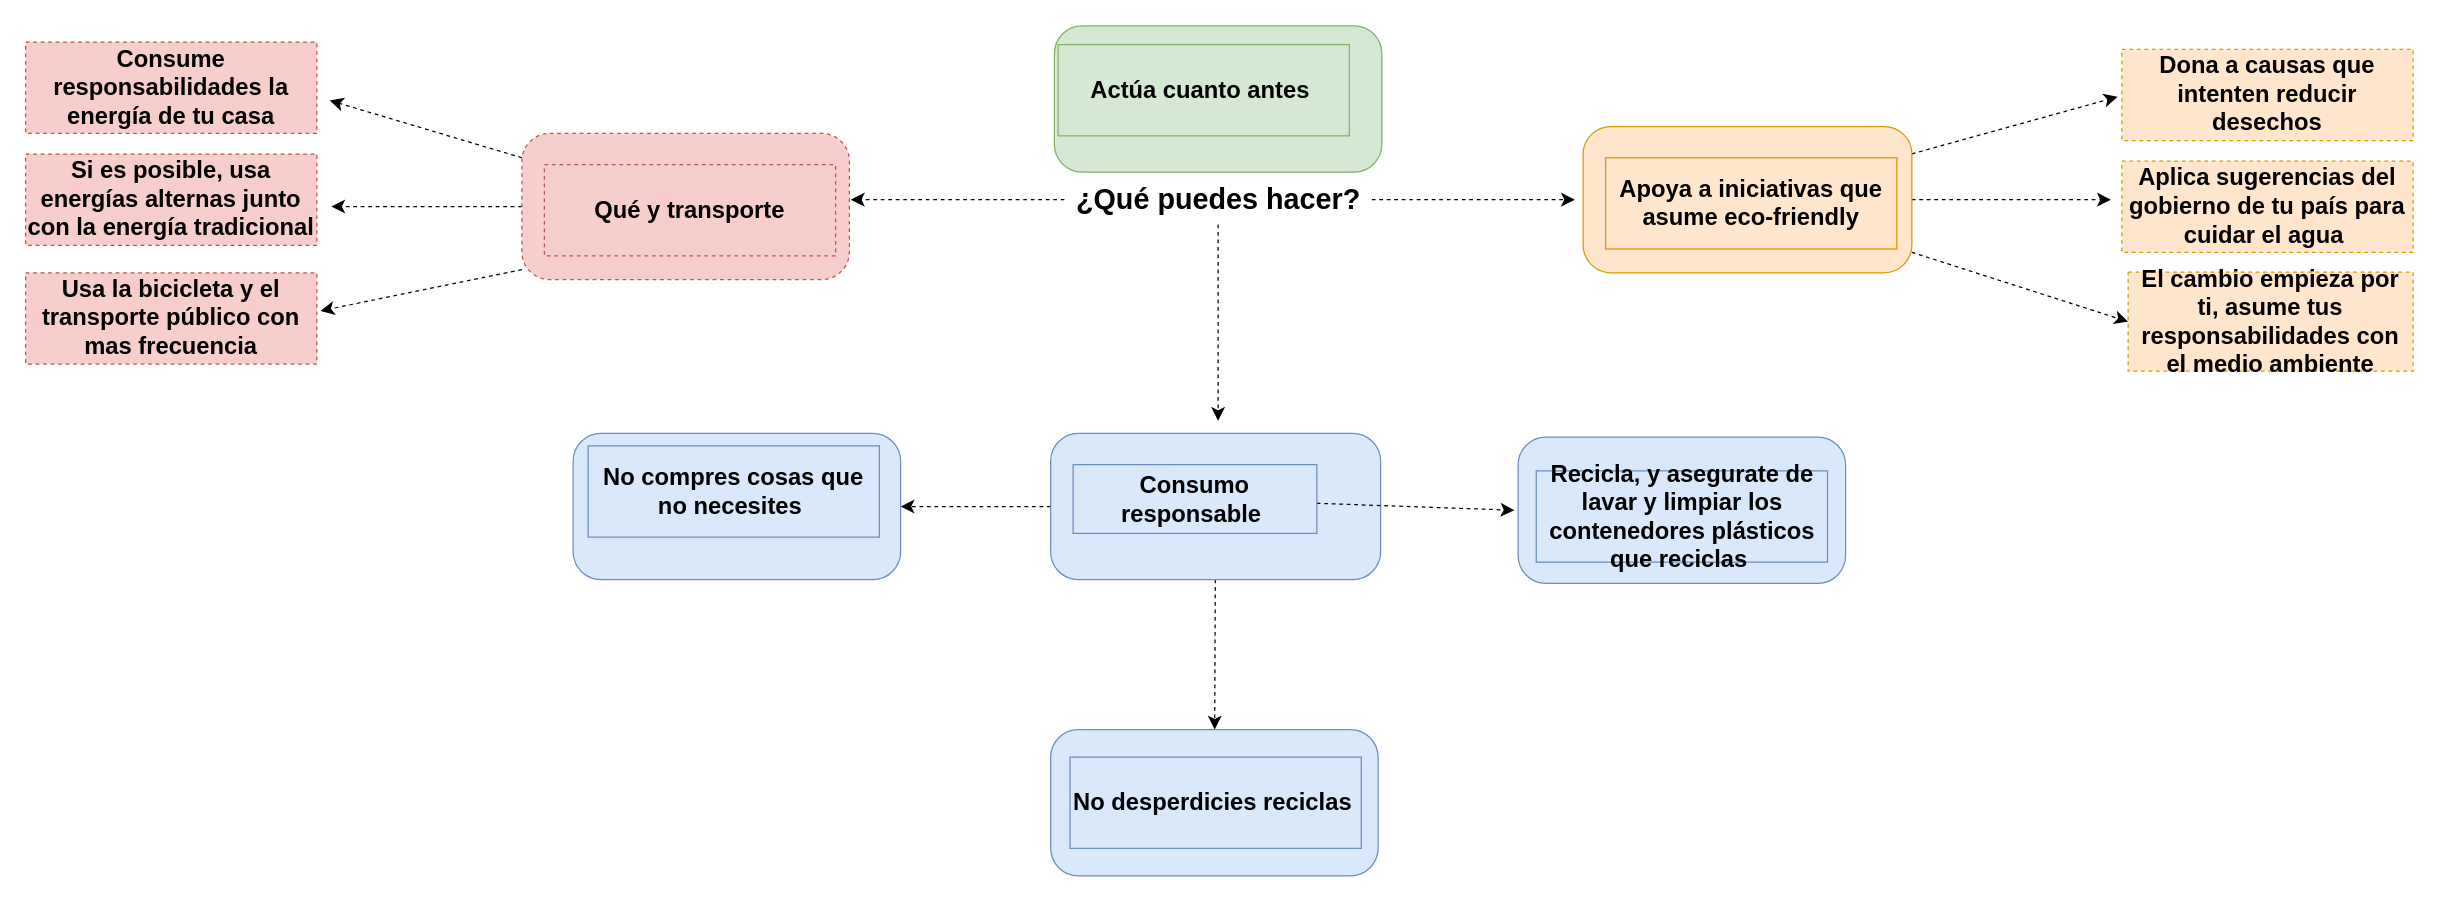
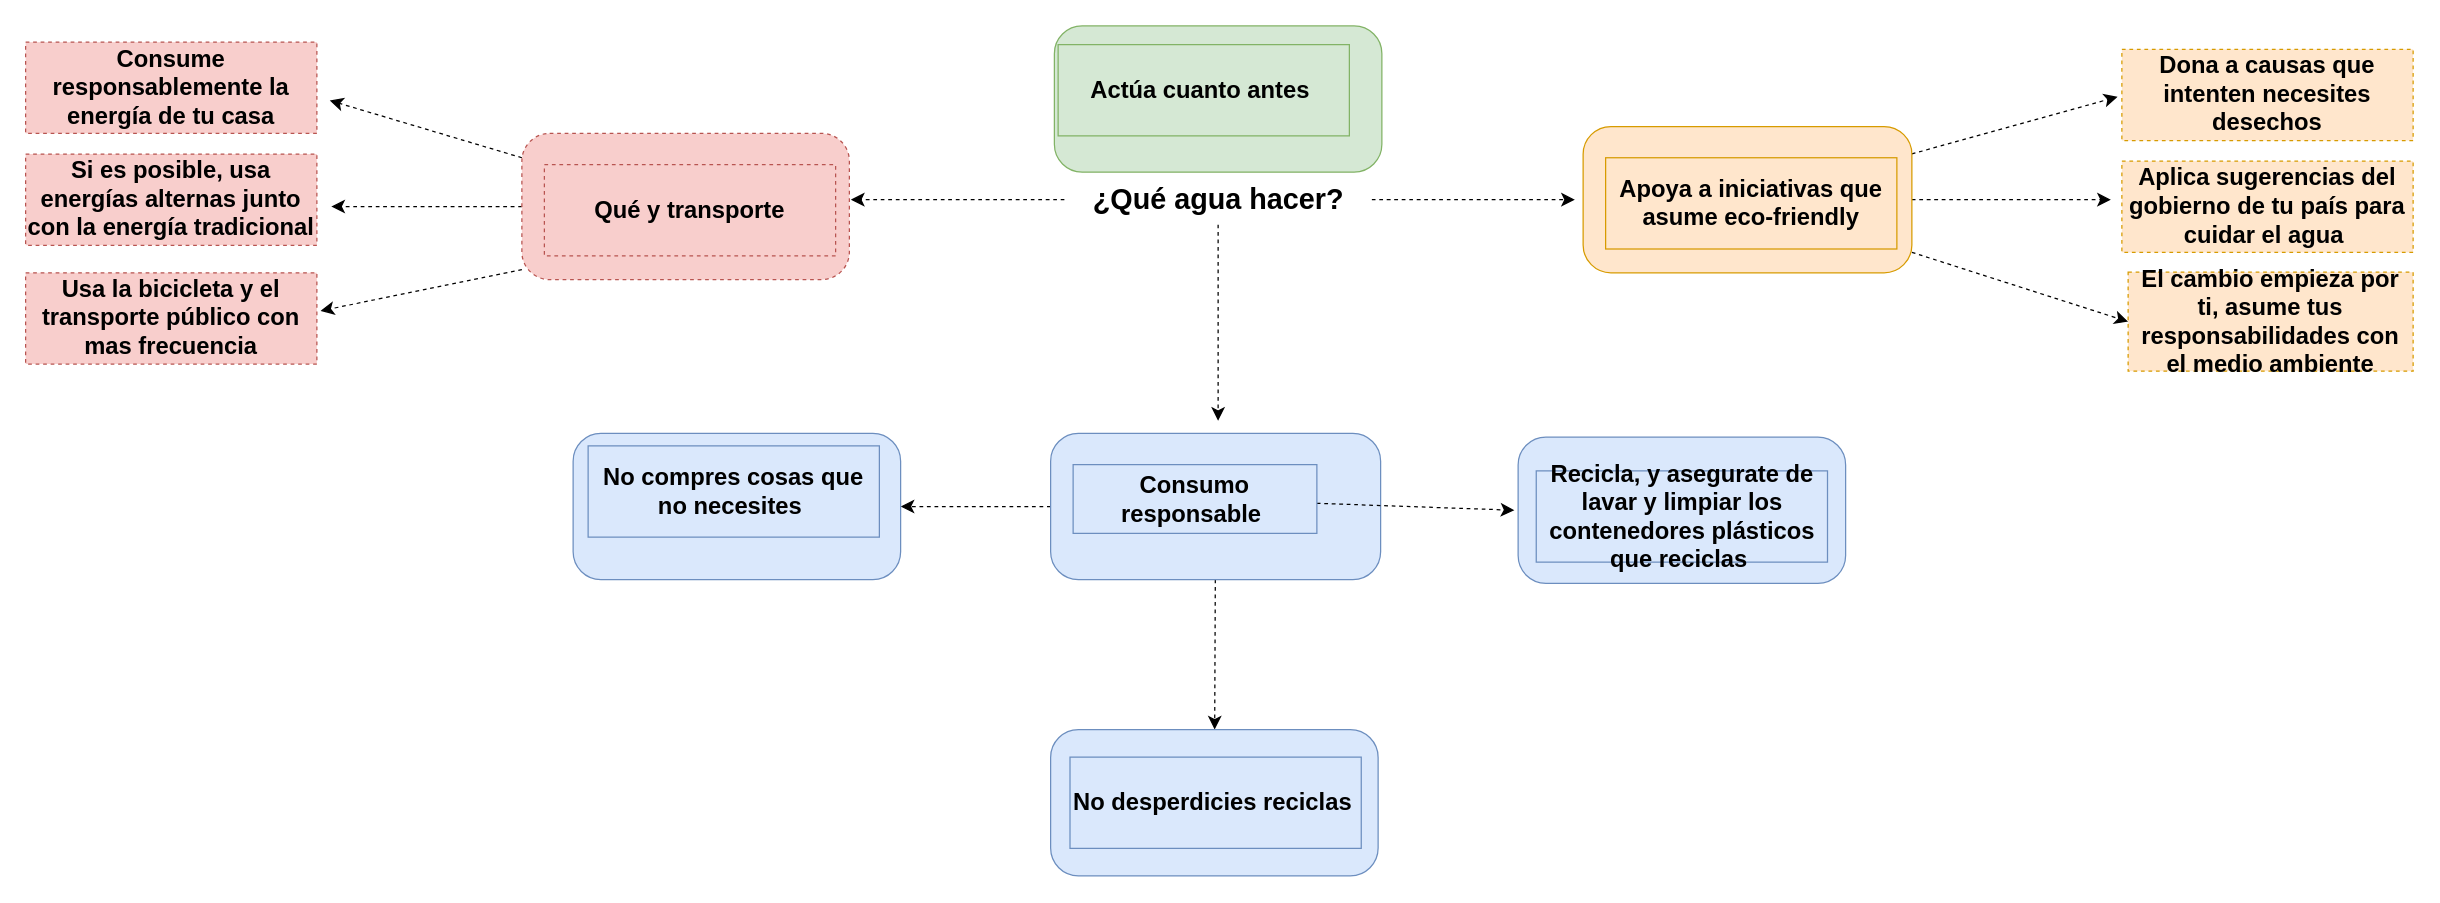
(171, 88) -> (171, 88)
(2268, 94) -> (2268, 94)
(1219, 199) -> (1219, 199)
